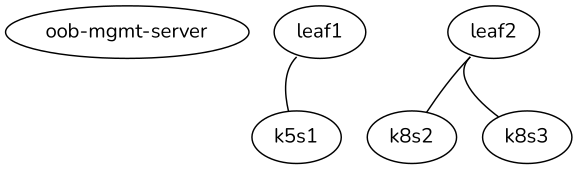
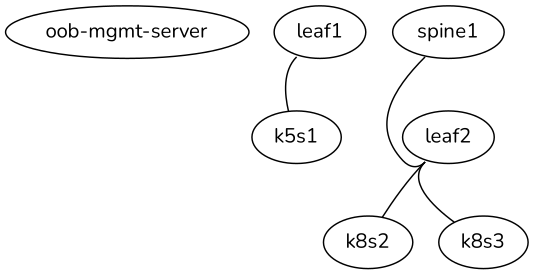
none -> (448, 32)
